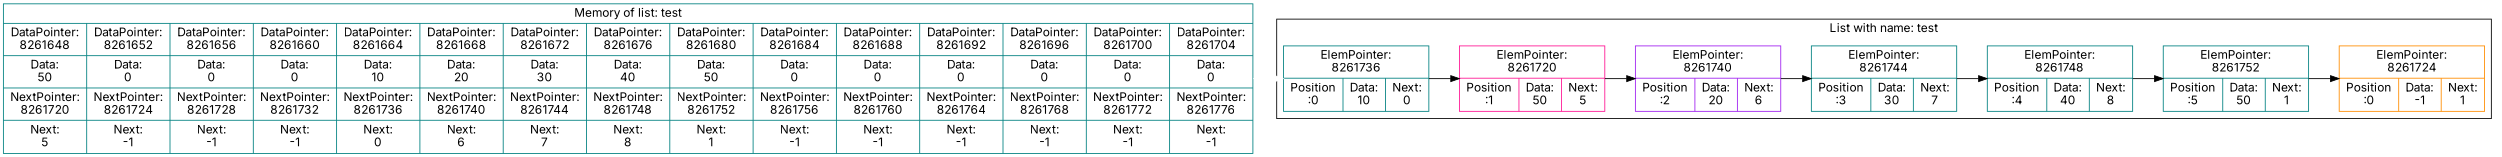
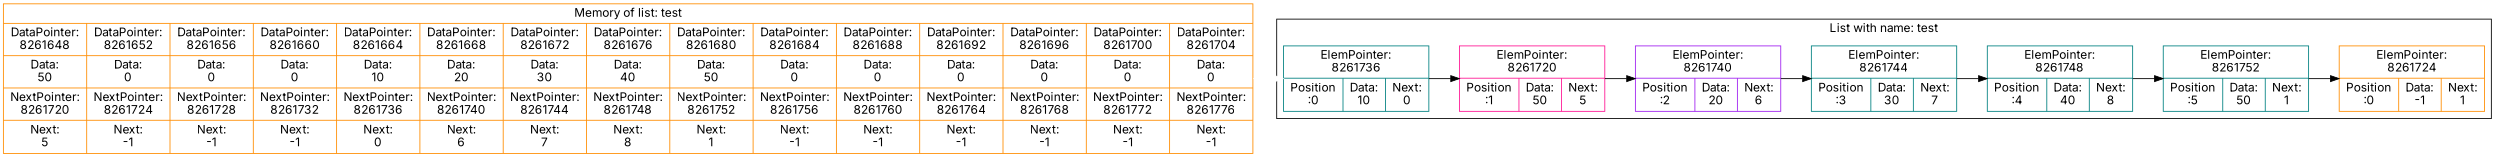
(628, 79) -> (628, 79)
